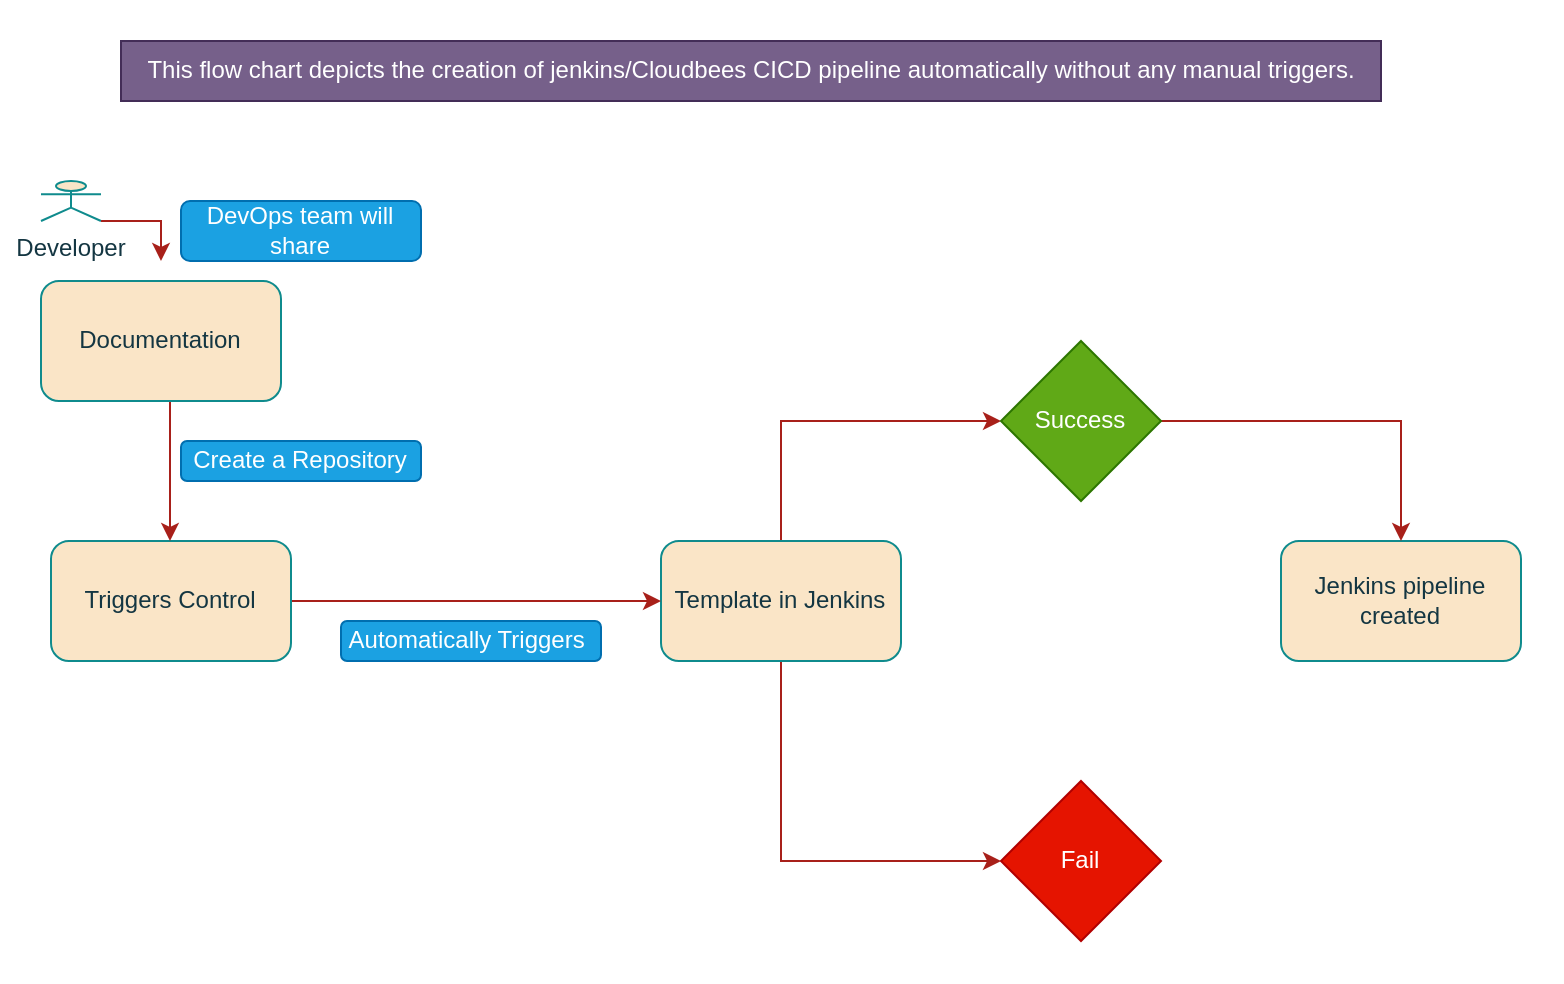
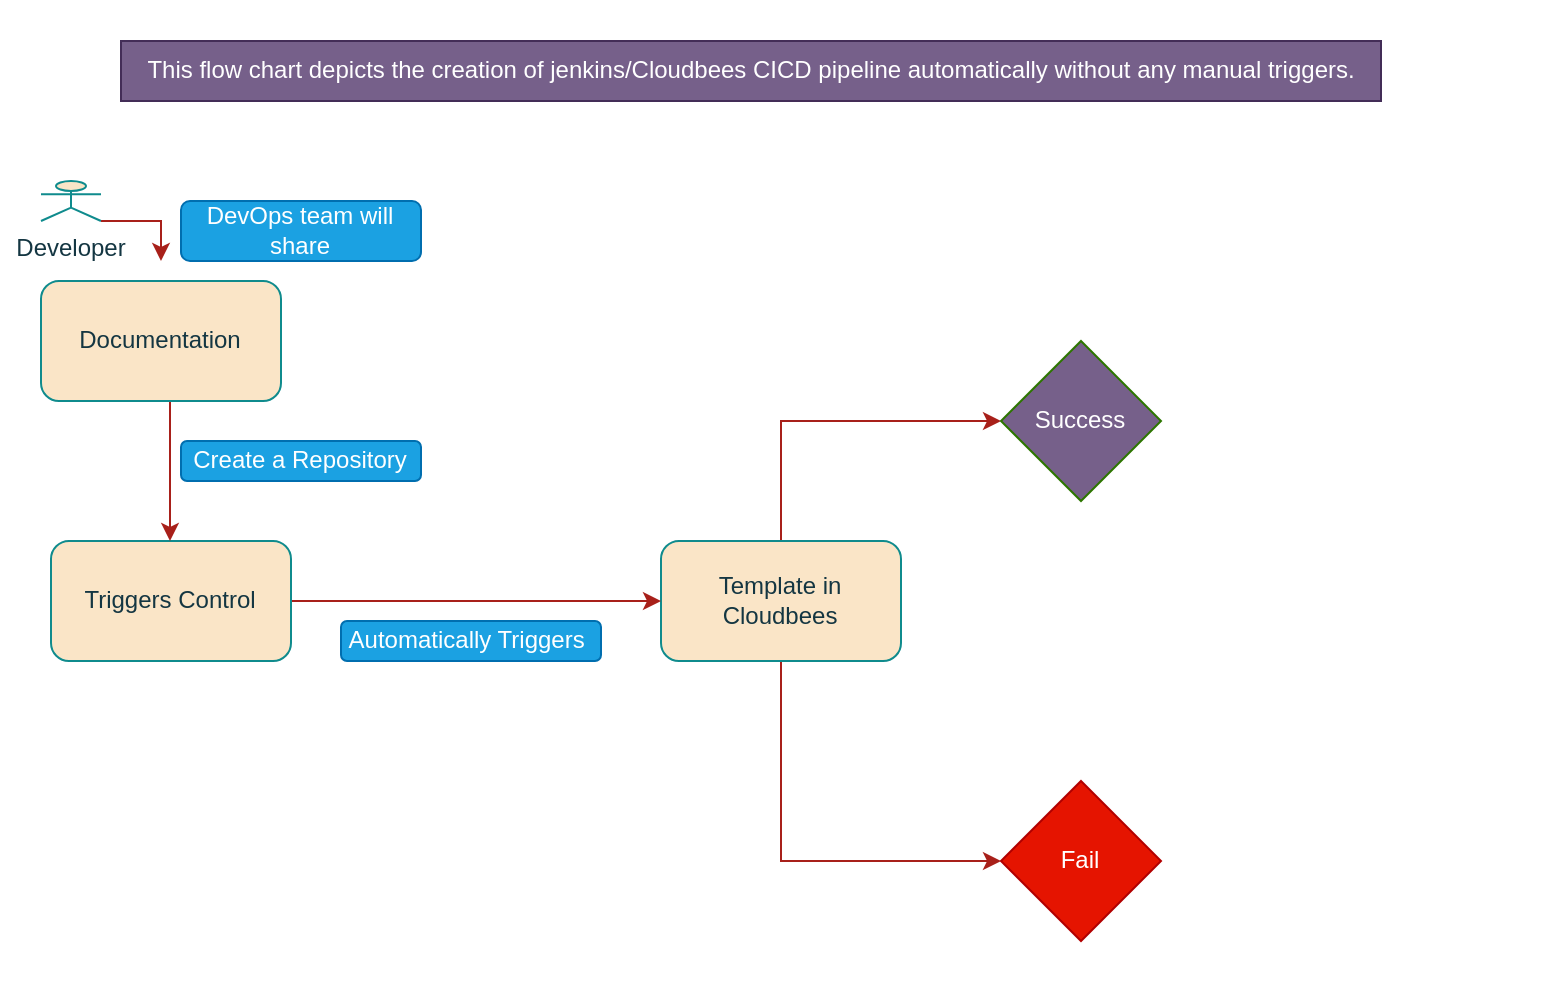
(1081, 421) -> (1081, 421)
(1334, 421) -> none
(781, 601) -> (781, 601)
(1401, 601) -> none
